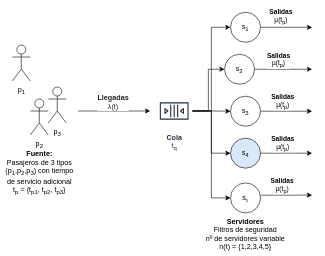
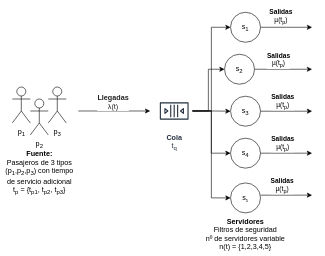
(21, 63) -> (21, 105)
(246, 153) -> (246, 153)
